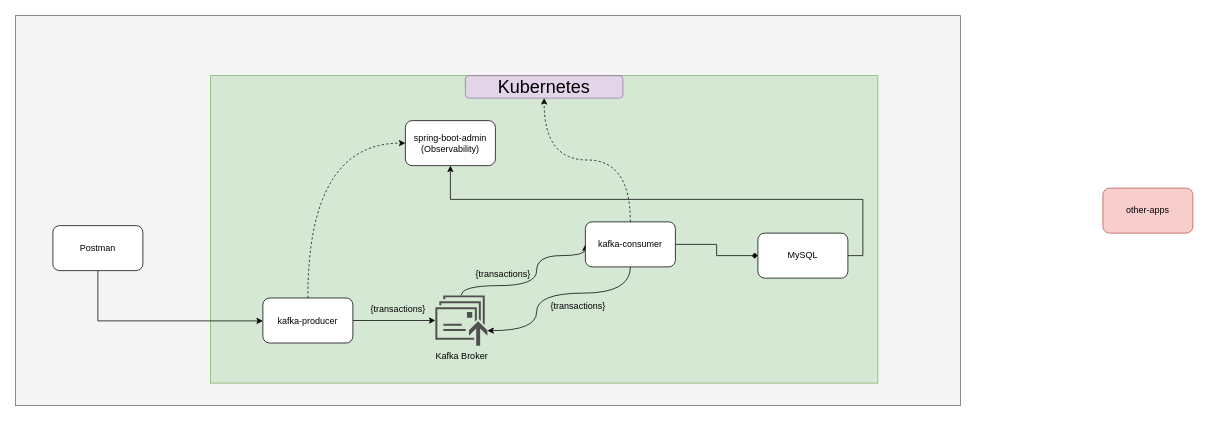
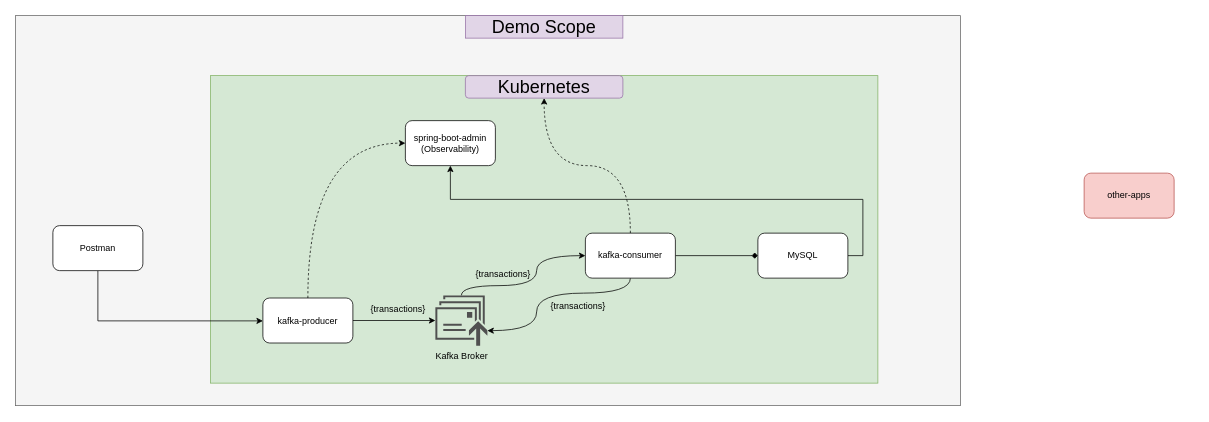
none -> (544, 27)
(1148, 210) -> (1129, 195)
(630, 244) -> (630, 255)
